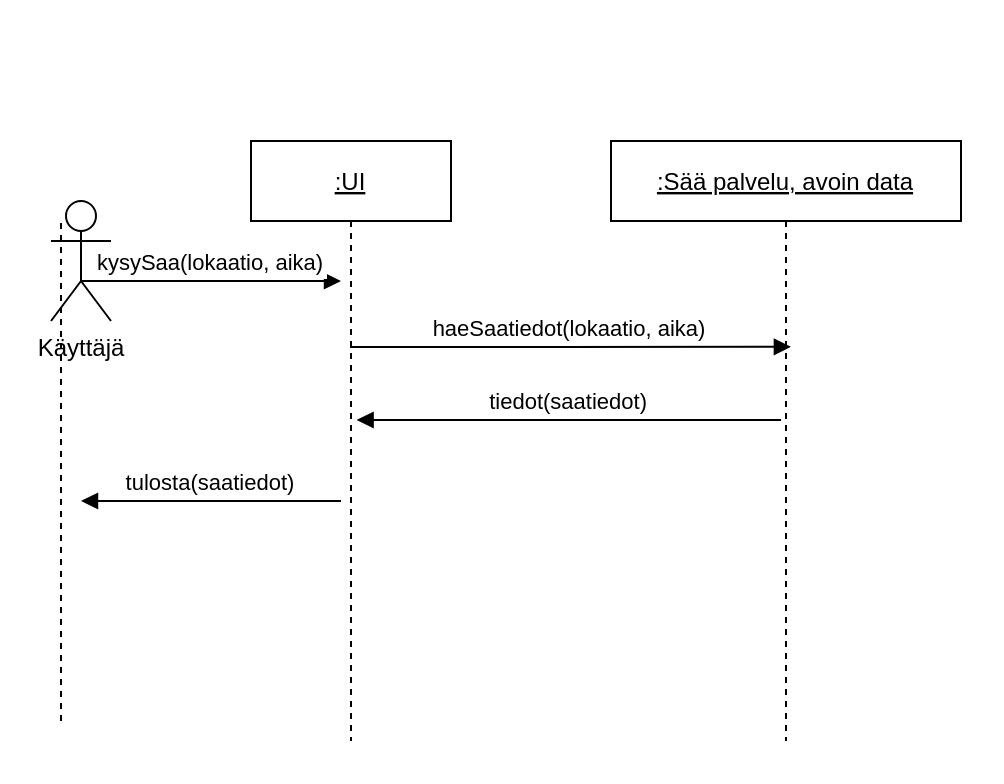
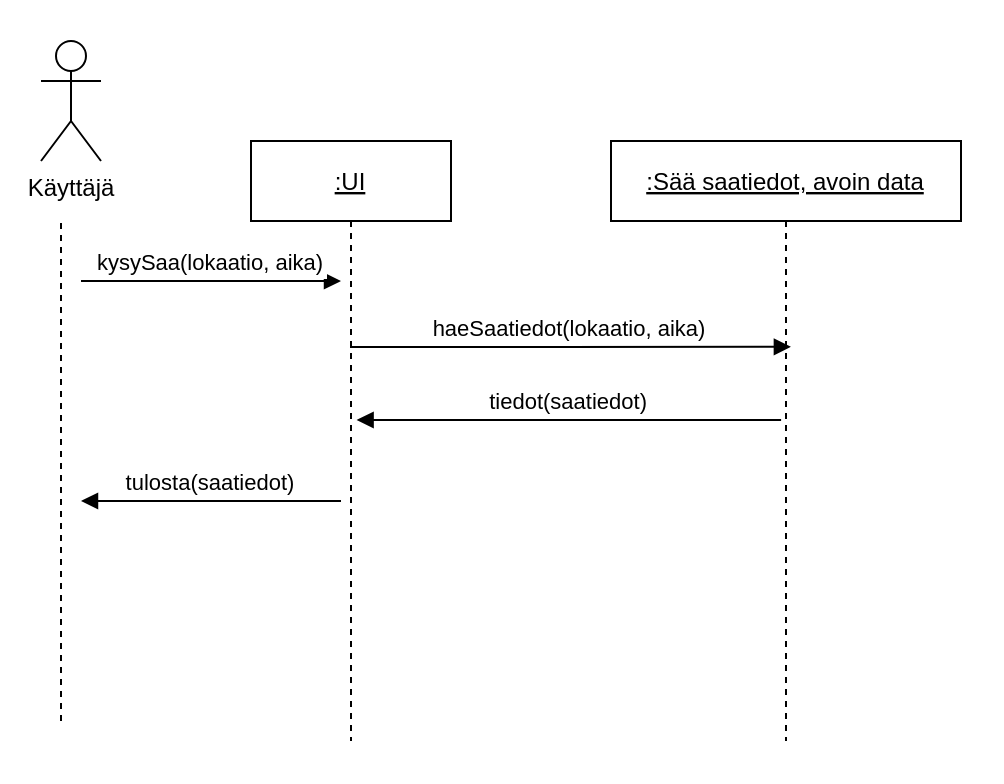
(785, 182) -> (785, 182)
(81, 261) -> (71, 101)
